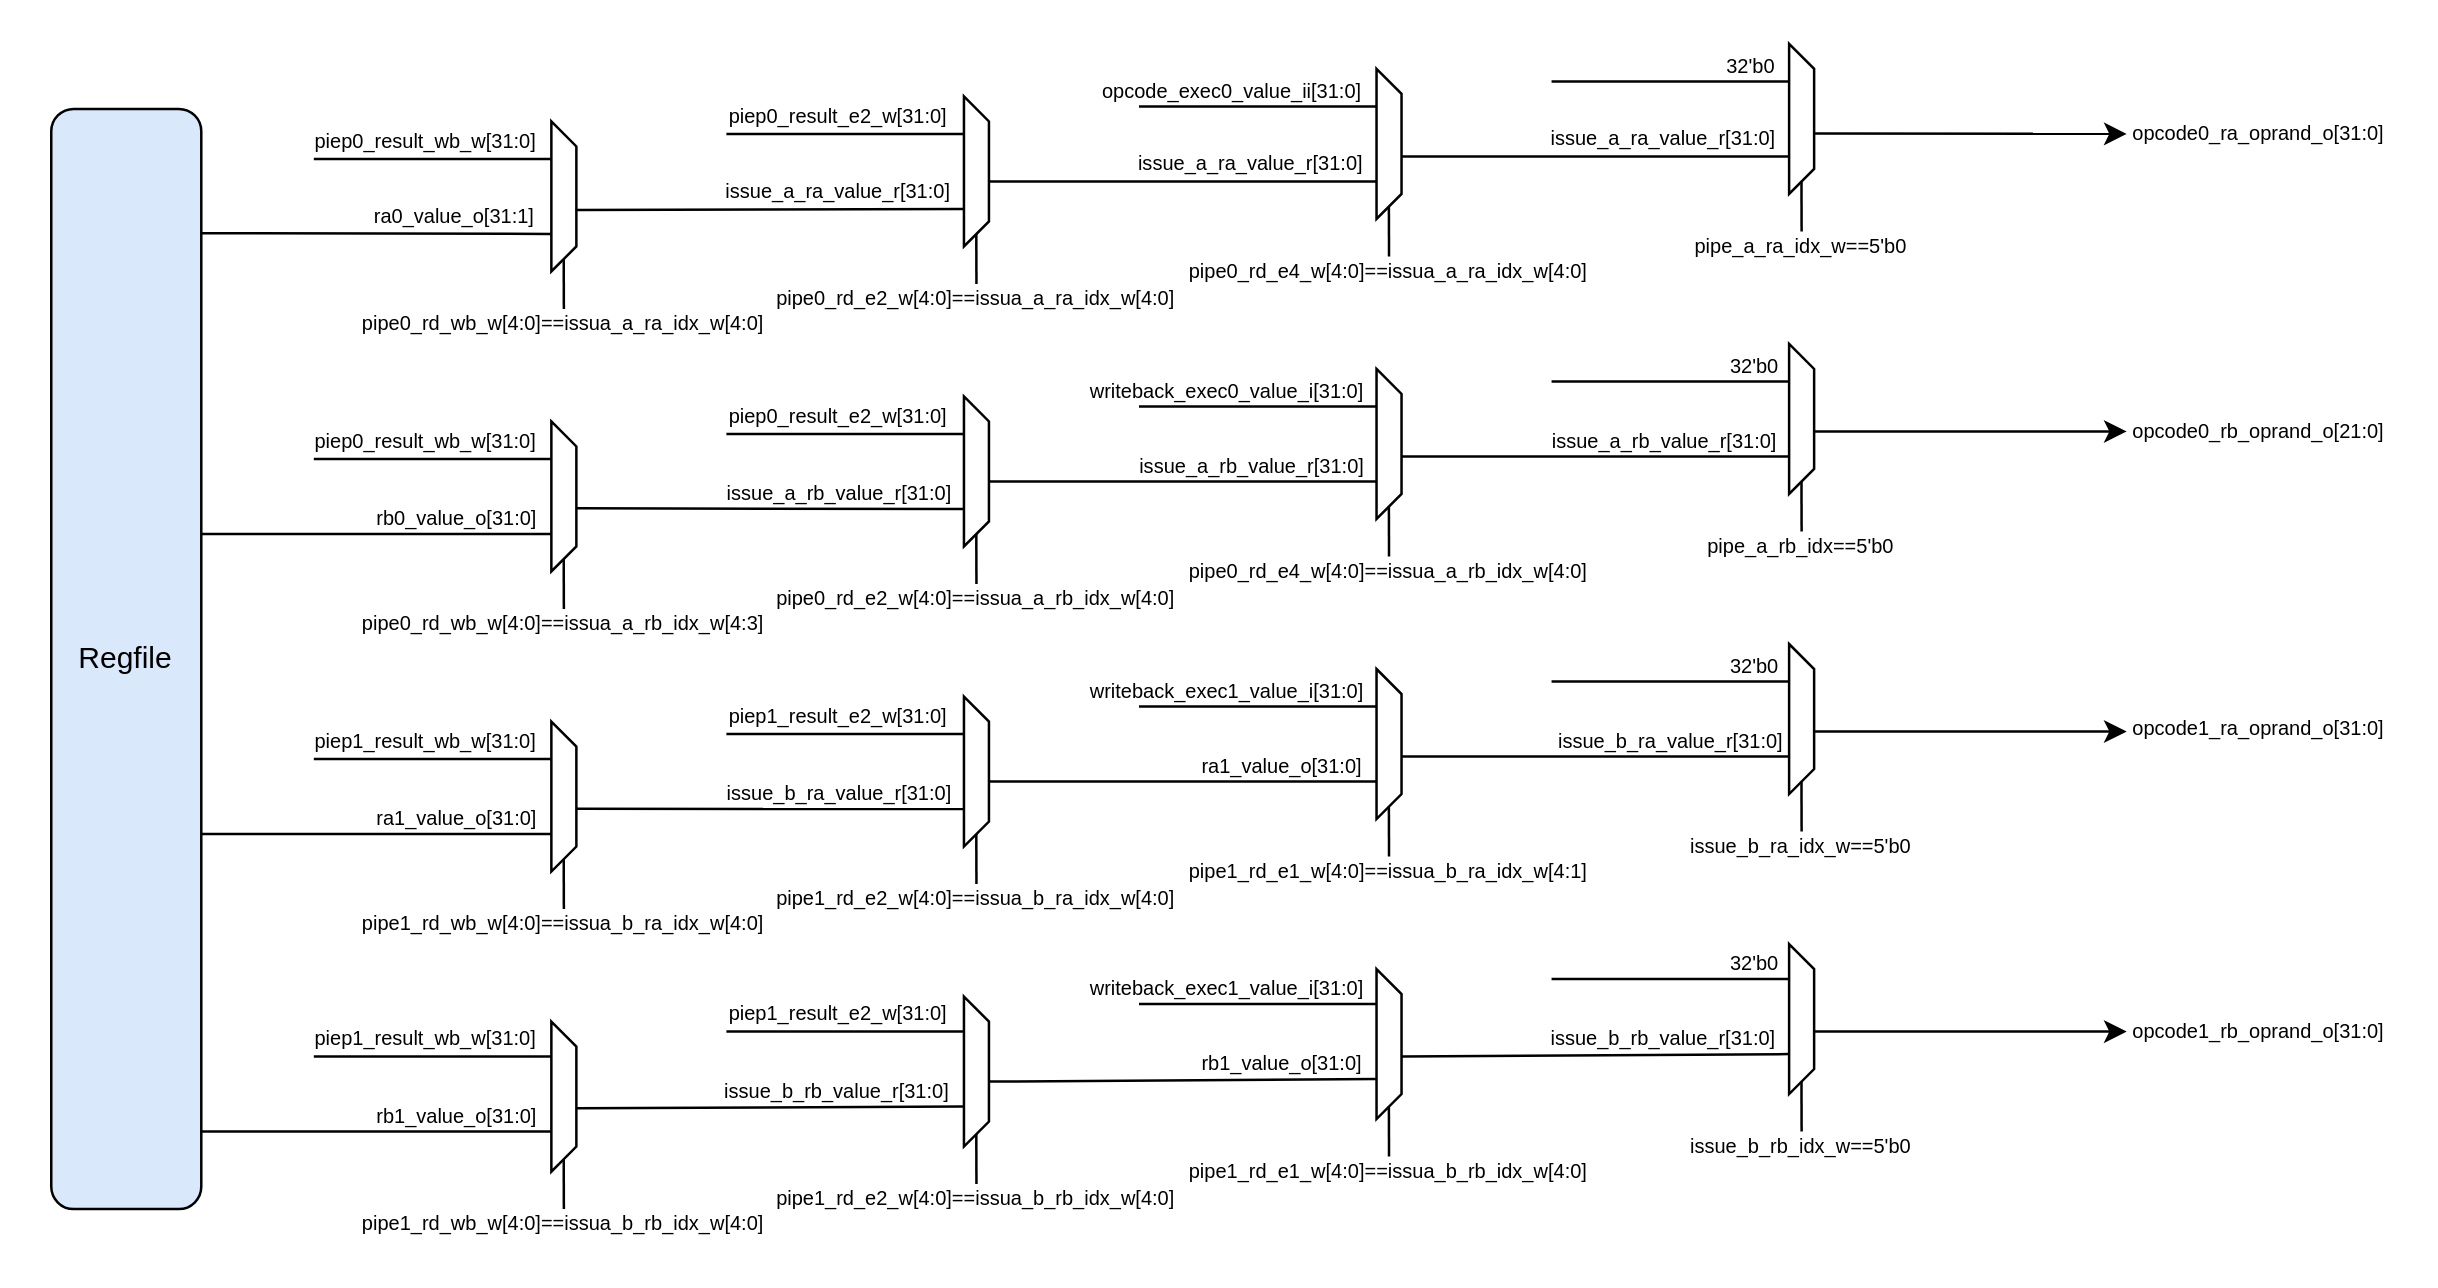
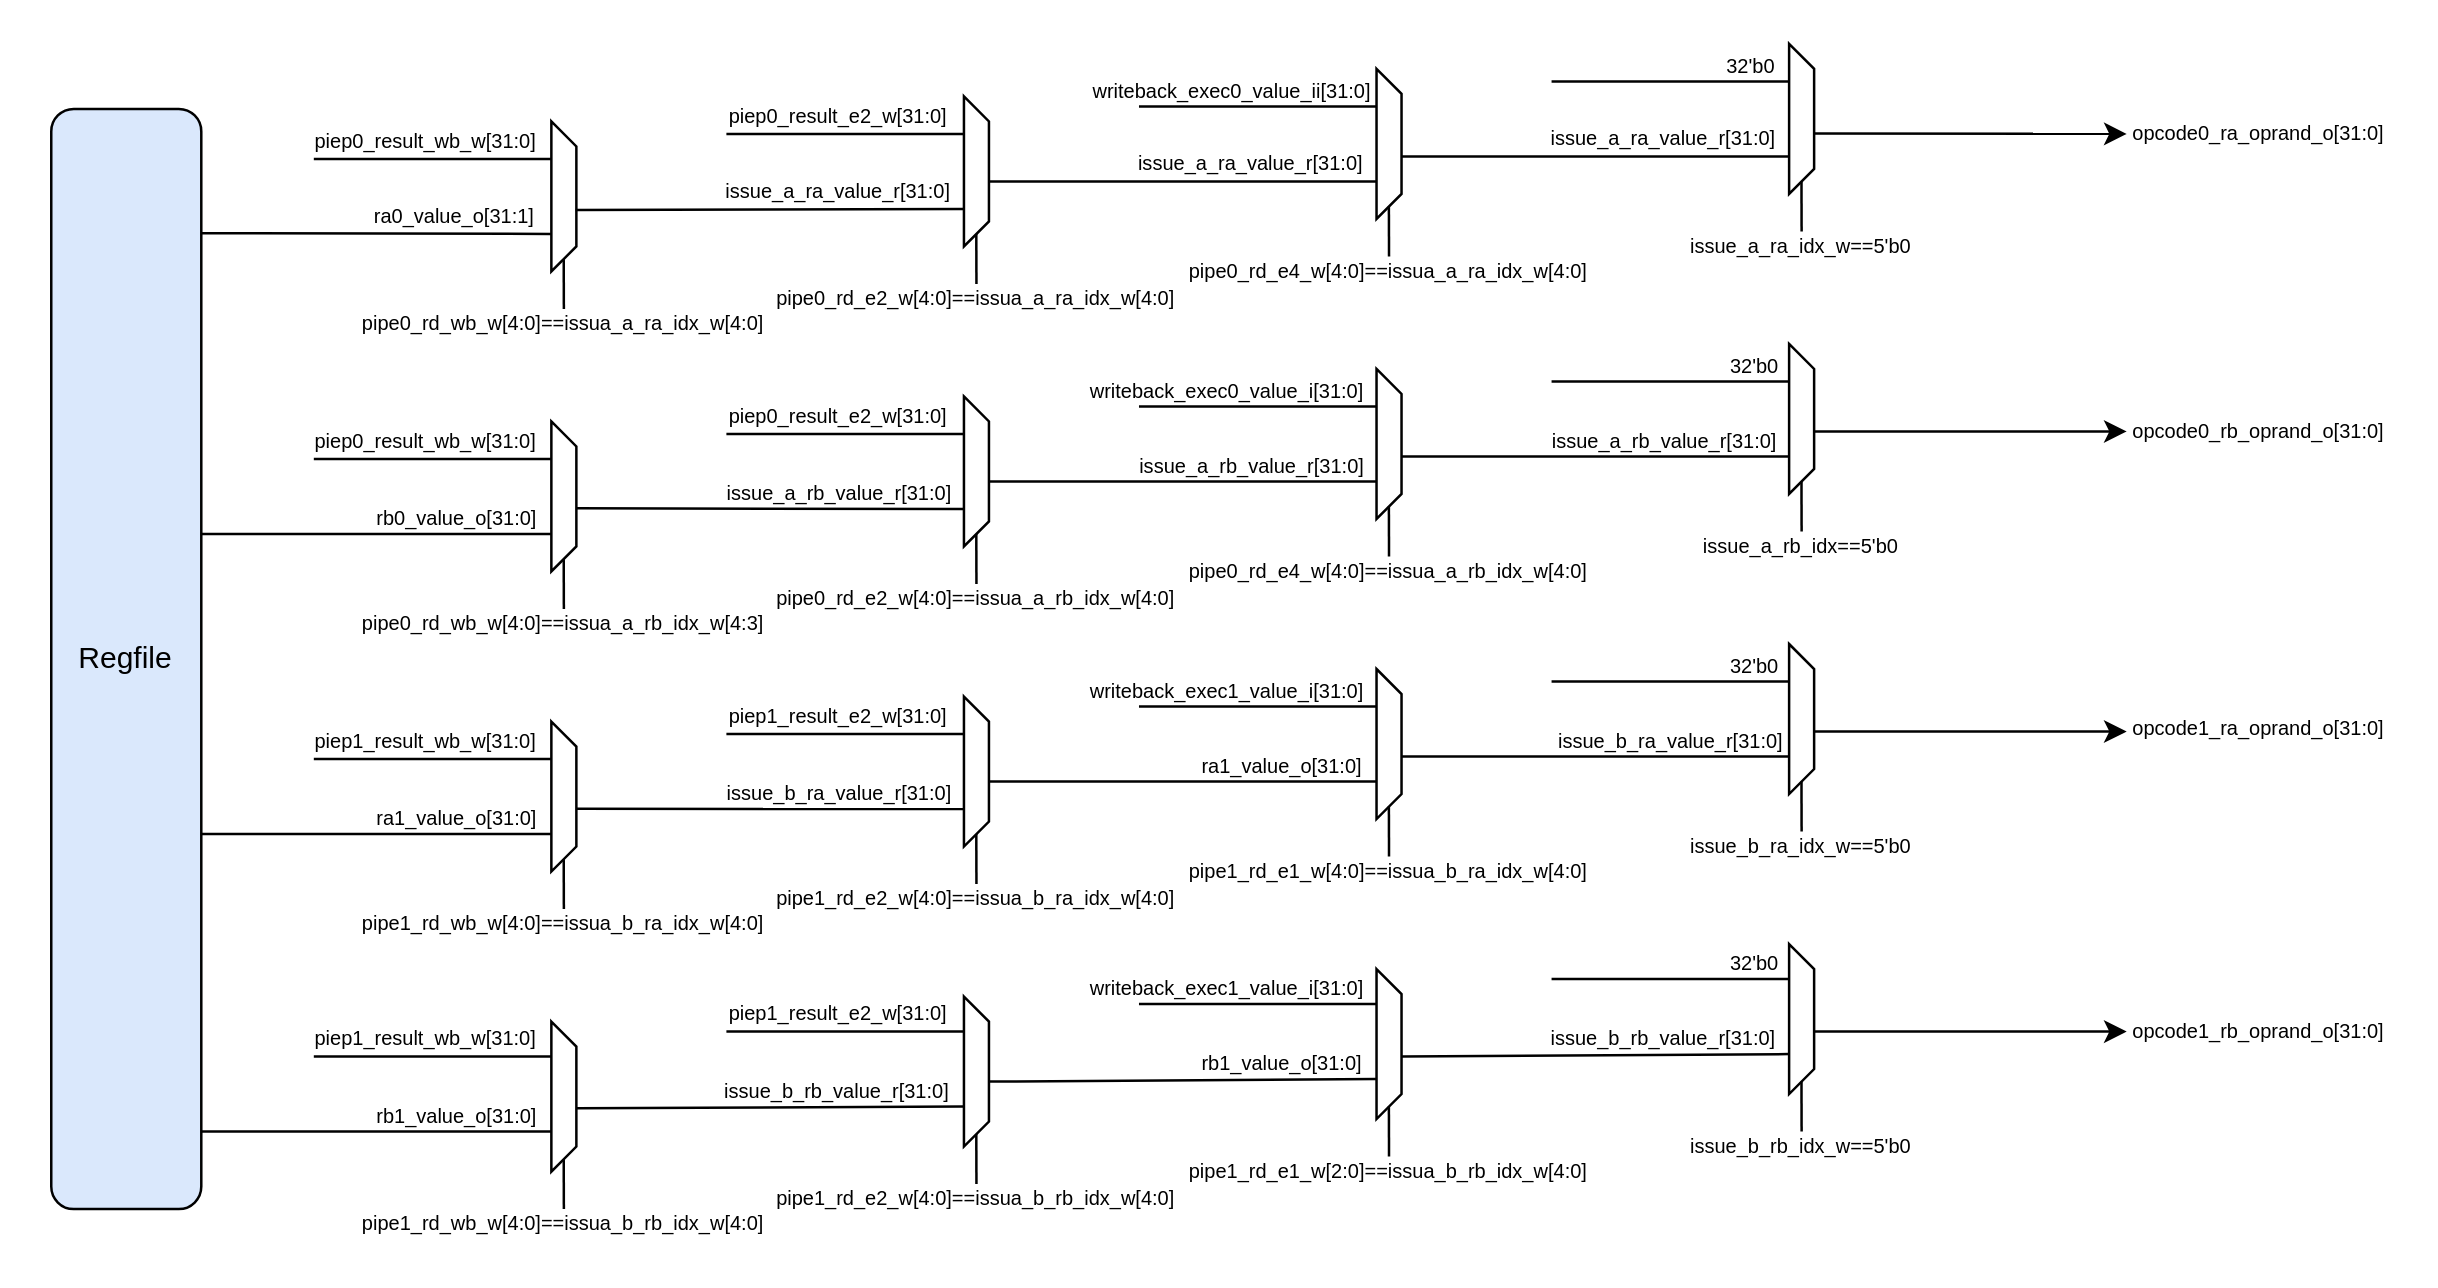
(1233, 89) -> (1233, 89)
(1801, 244) -> (1801, 244)
(2259, 429) -> (2259, 429)
(1801, 544) -> (1801, 544)
(1389, 869) -> (1389, 869)
(1389, 1169) -> (1389, 1169)
